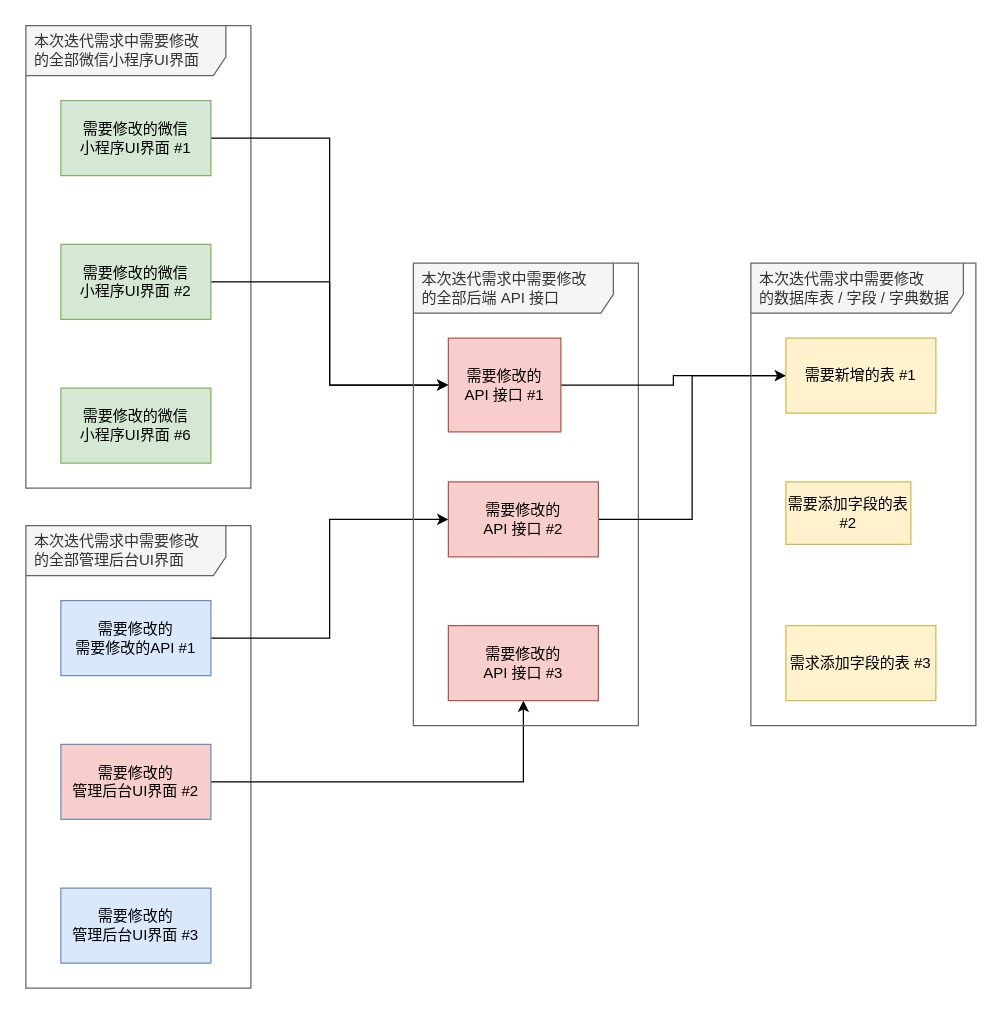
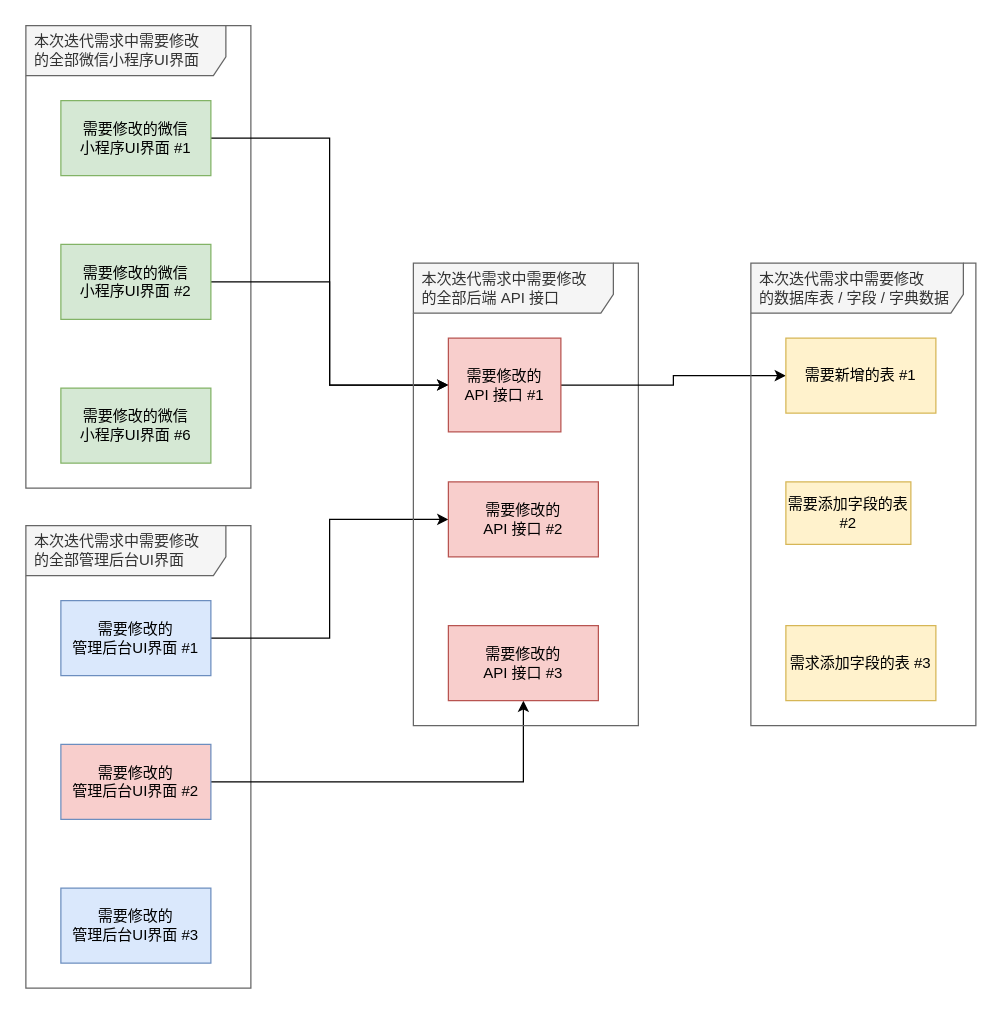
(782, 376) -> (778, 376)
(692, 495) -> none
(136, 638) -> (136, 638)
